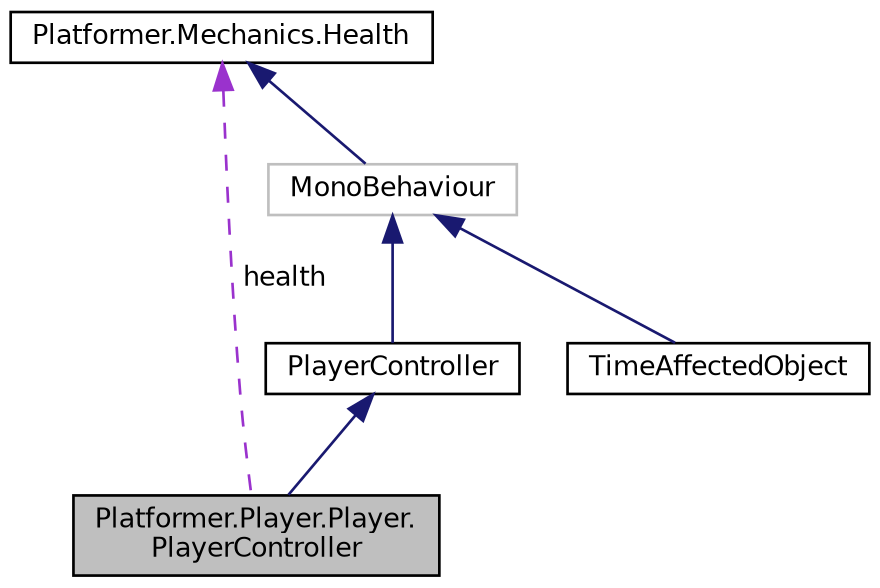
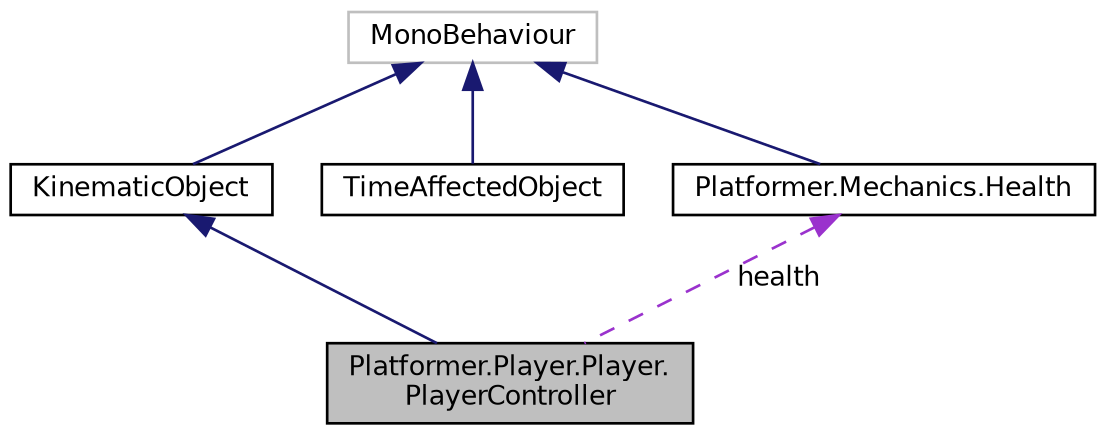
(317, 122) -> (692, 118)
(393, 369) -> (142, 190)
